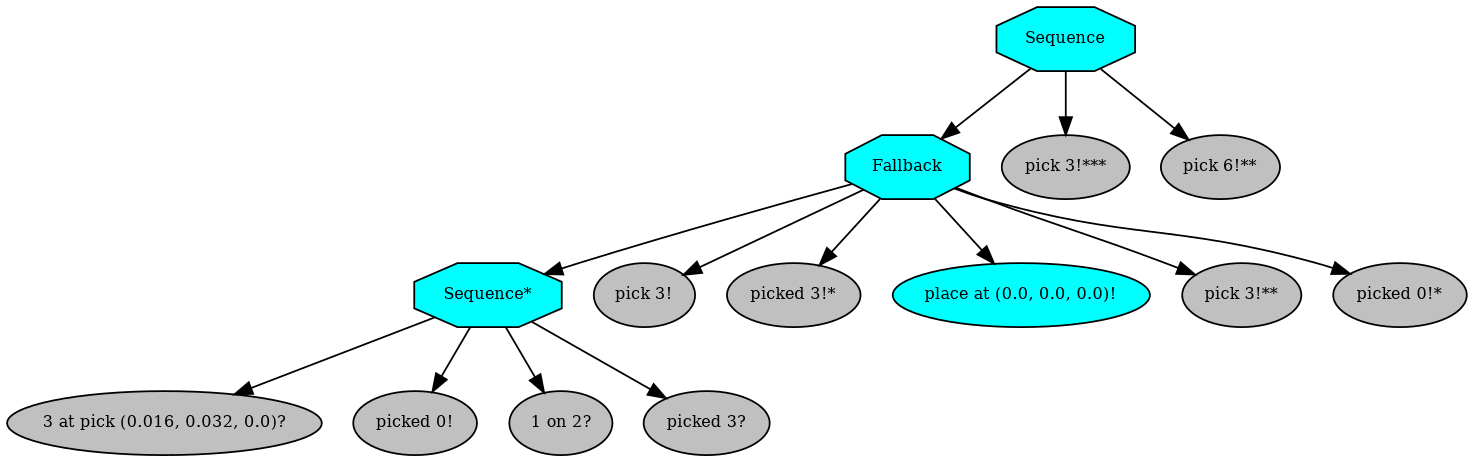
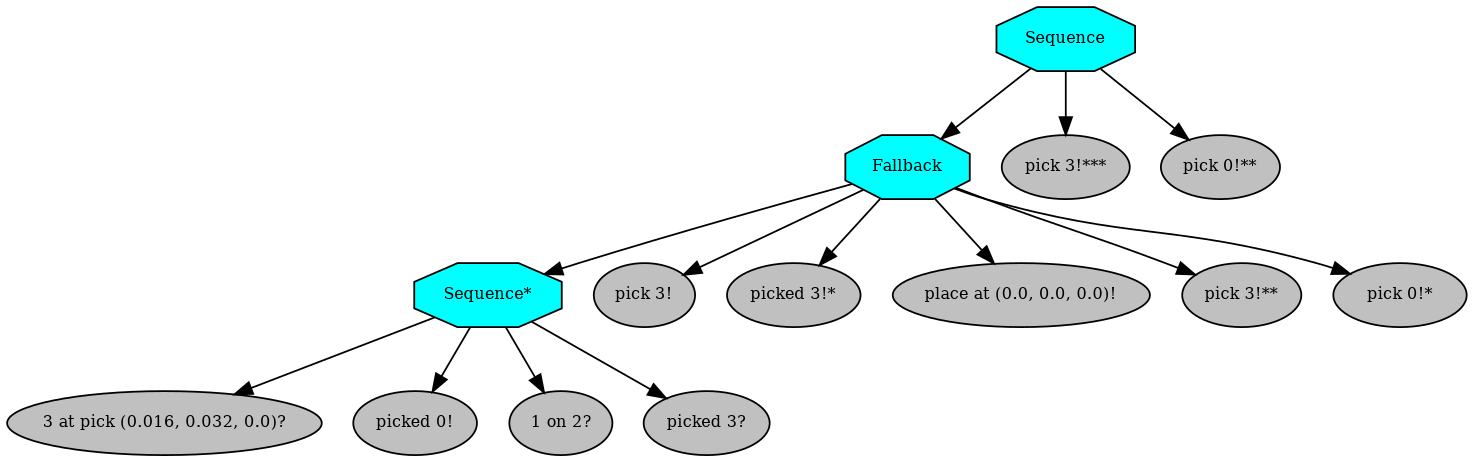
(1220, 167) -> (1220, 167)
(1021, 295) -> (1021, 295)
(1400, 295) -> (1400, 295)
